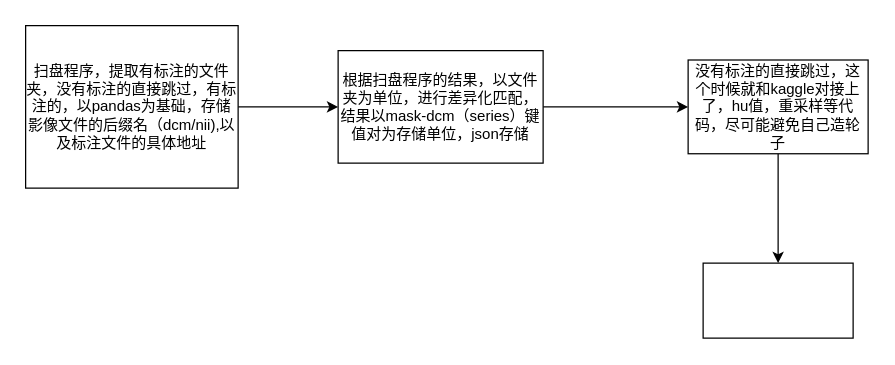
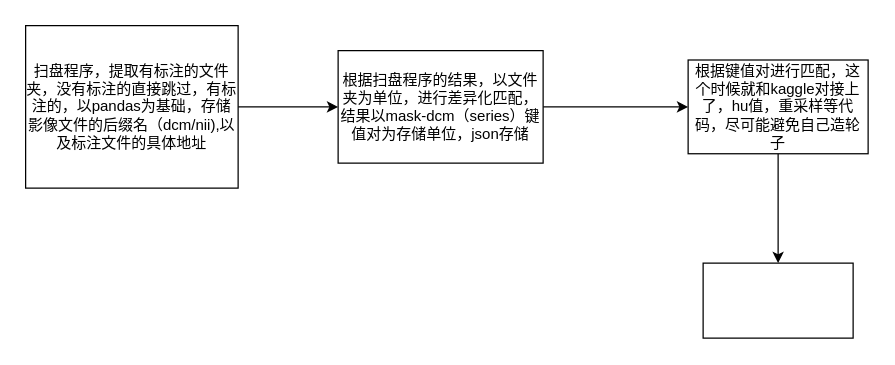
(778, 107) -> (778, 107)
